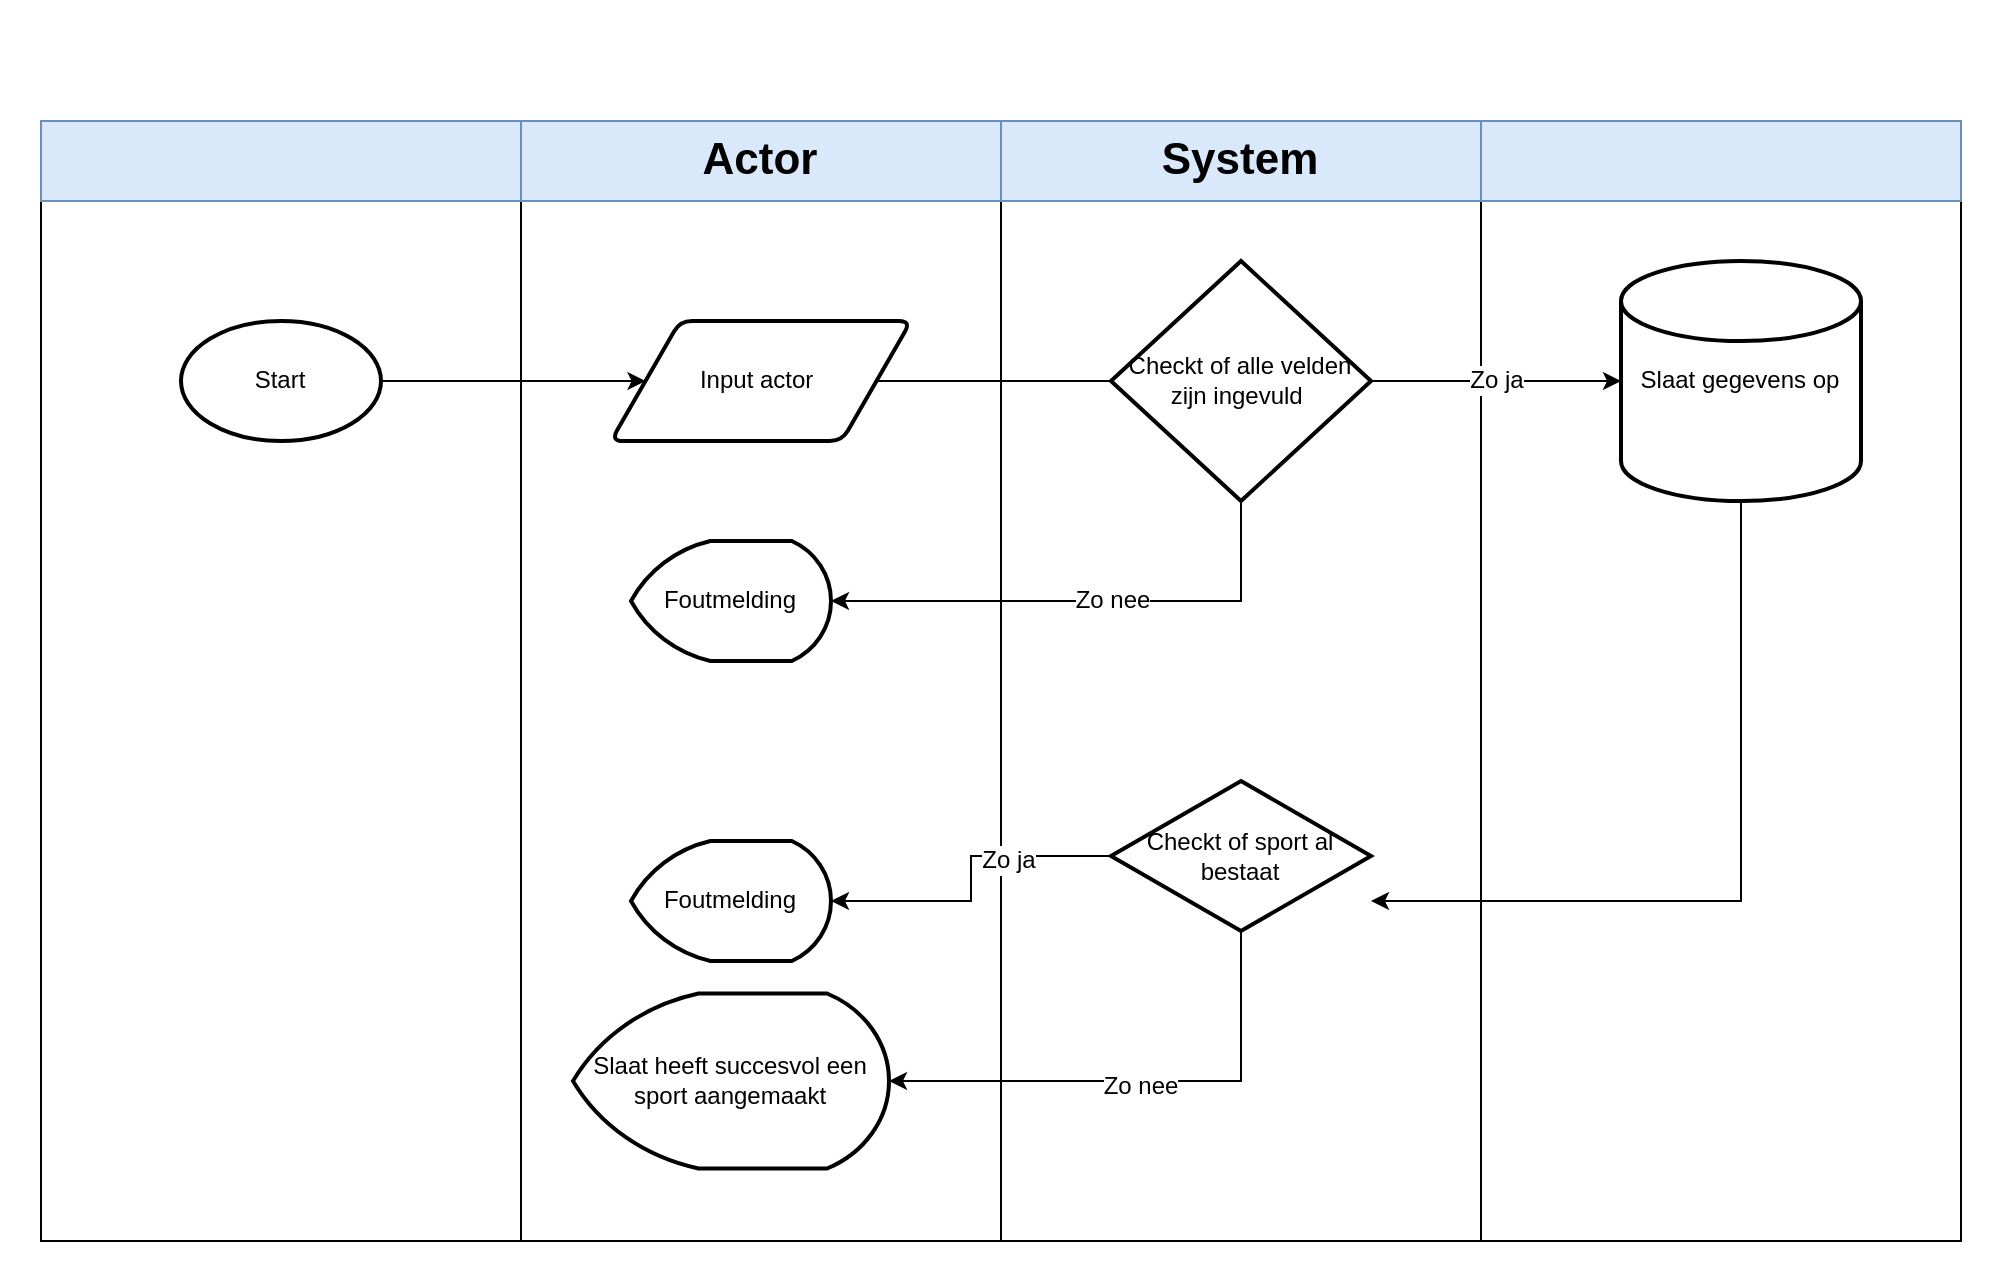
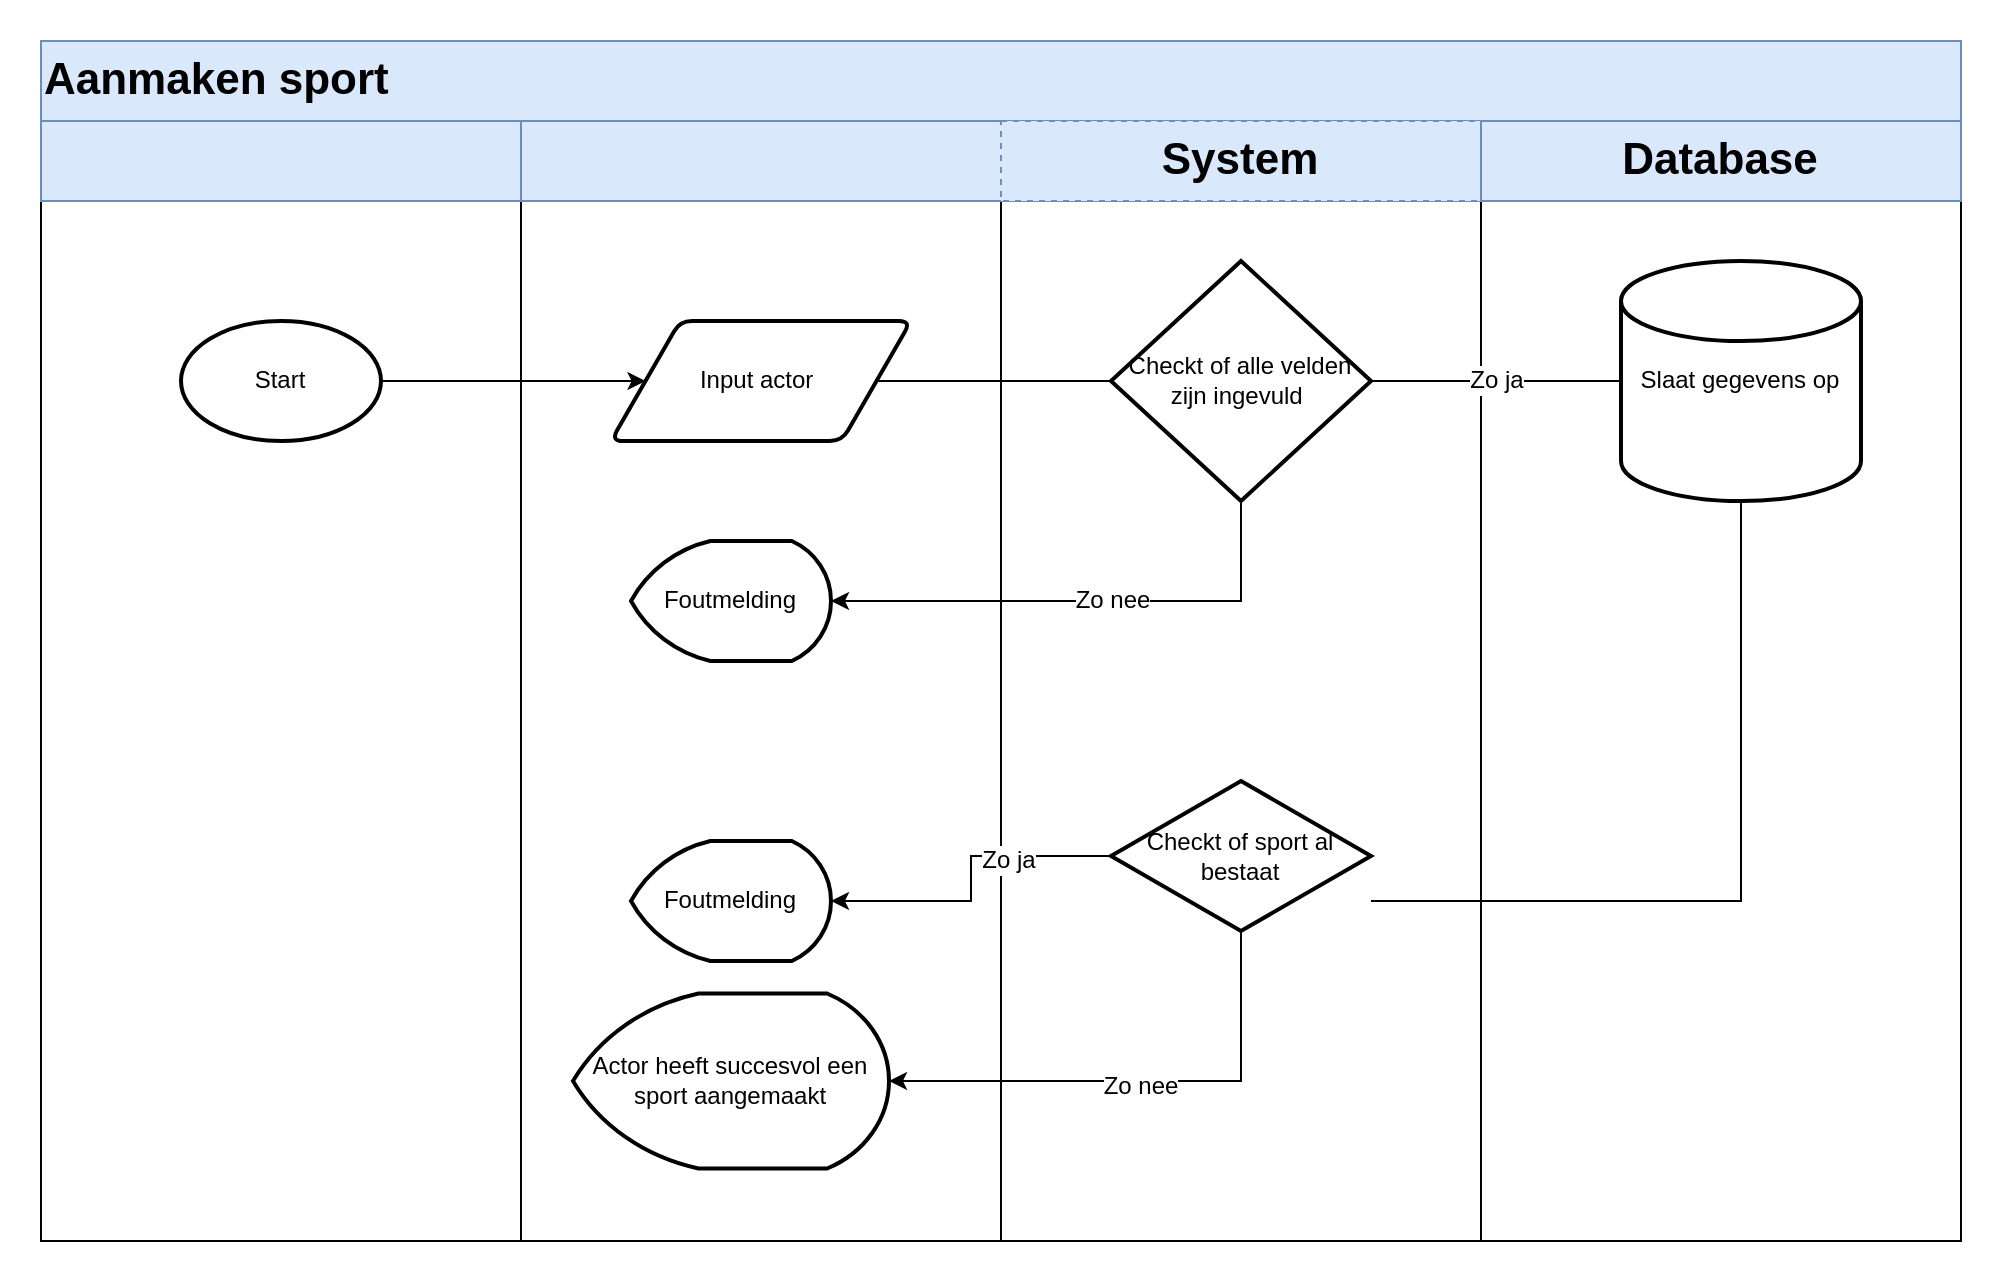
none -> (1001, 81)
(761, 161) -> none
(1241, 161) -> (1241, 161)
none -> (1721, 161)
(1606, 381) -> (1611, 381)
(1386, 901) -> (1379, 901)
(731, 1081) -> (731, 1081)
